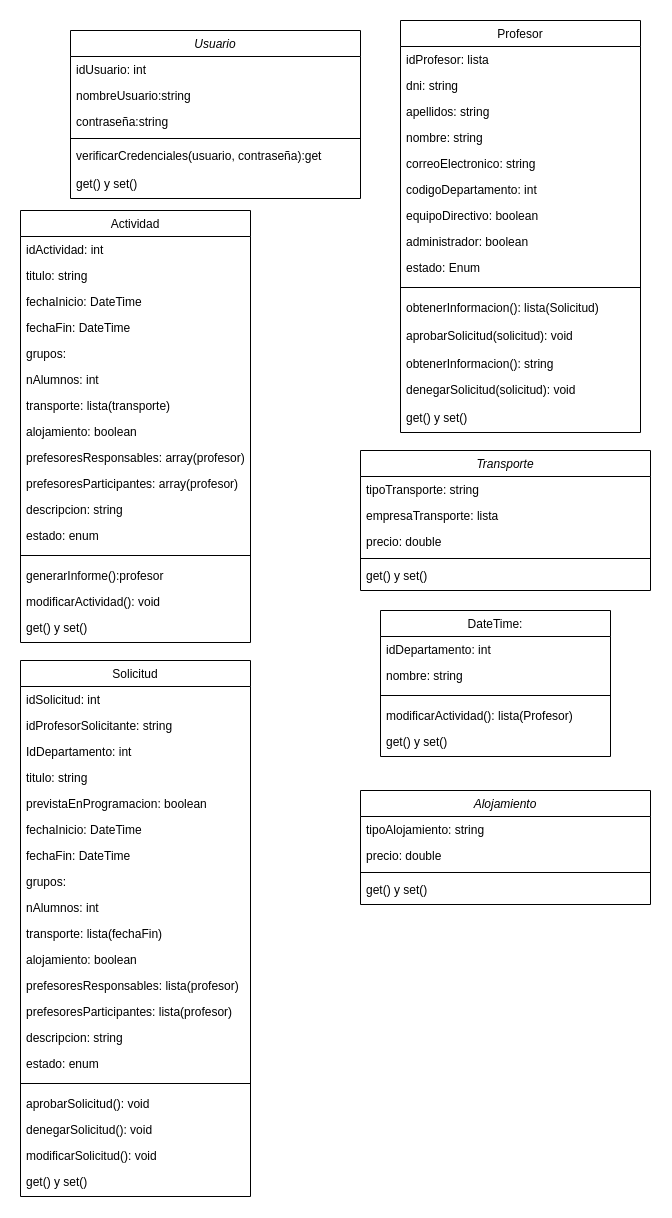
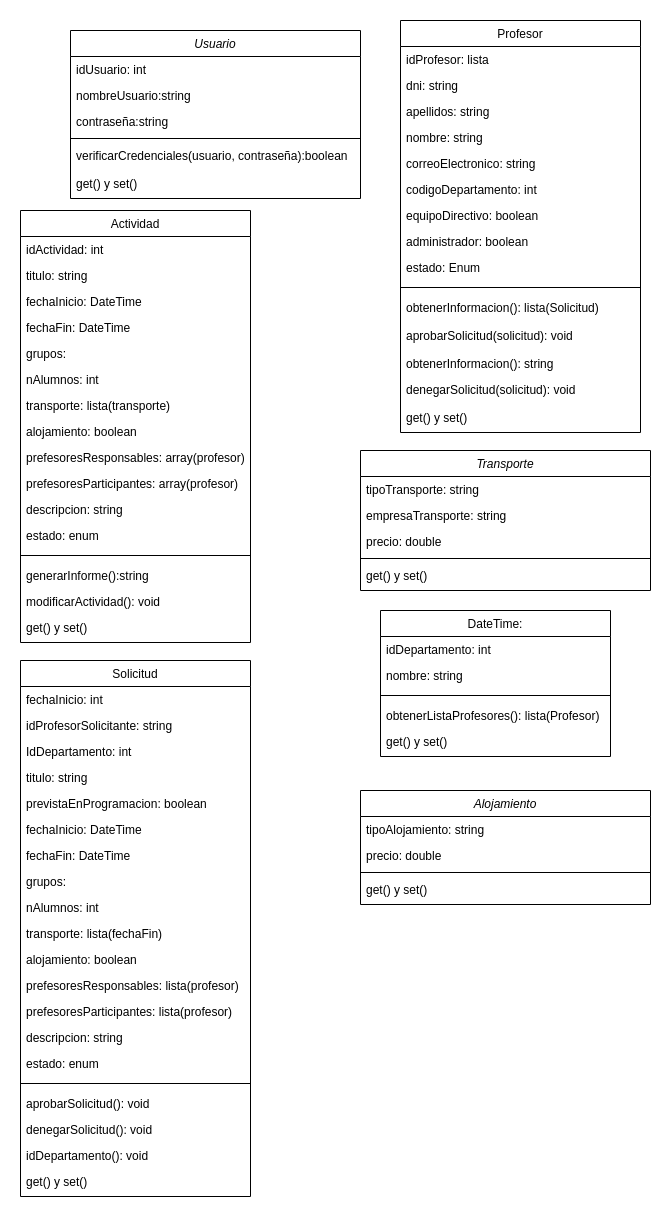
(218, 156) -> (230, 156)
(440, 516) -> (445, 516)
(108, 576) -> (100, 576)
(69, 700) -> (72, 700)
(498, 716) -> (516, 716)
(101, 1156) -> (94, 1156)
